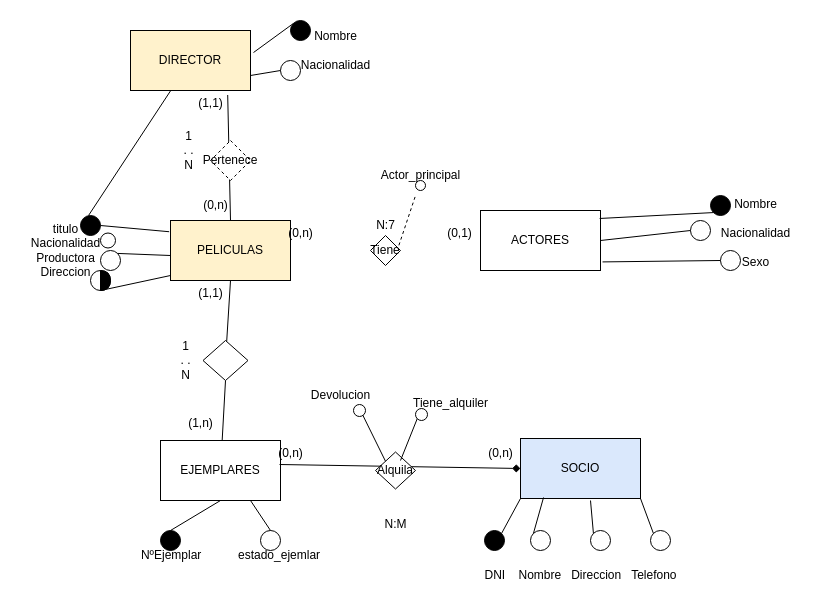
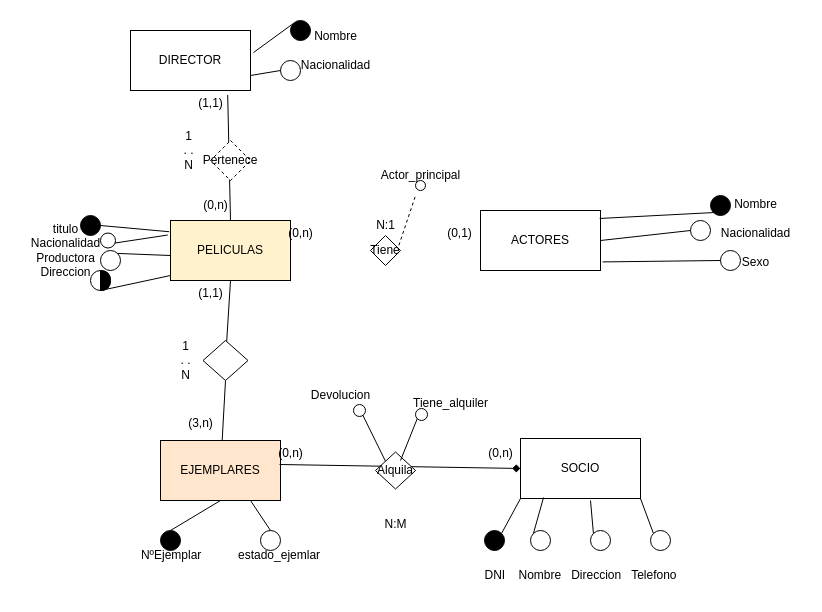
(191, 61) -> (191, 61)
(129, 153) -> (141, 239)
(386, 226) -> (386, 226)
(201, 424) -> (201, 424)
(581, 469) -> (581, 469)
(221, 471) -> (221, 471)
